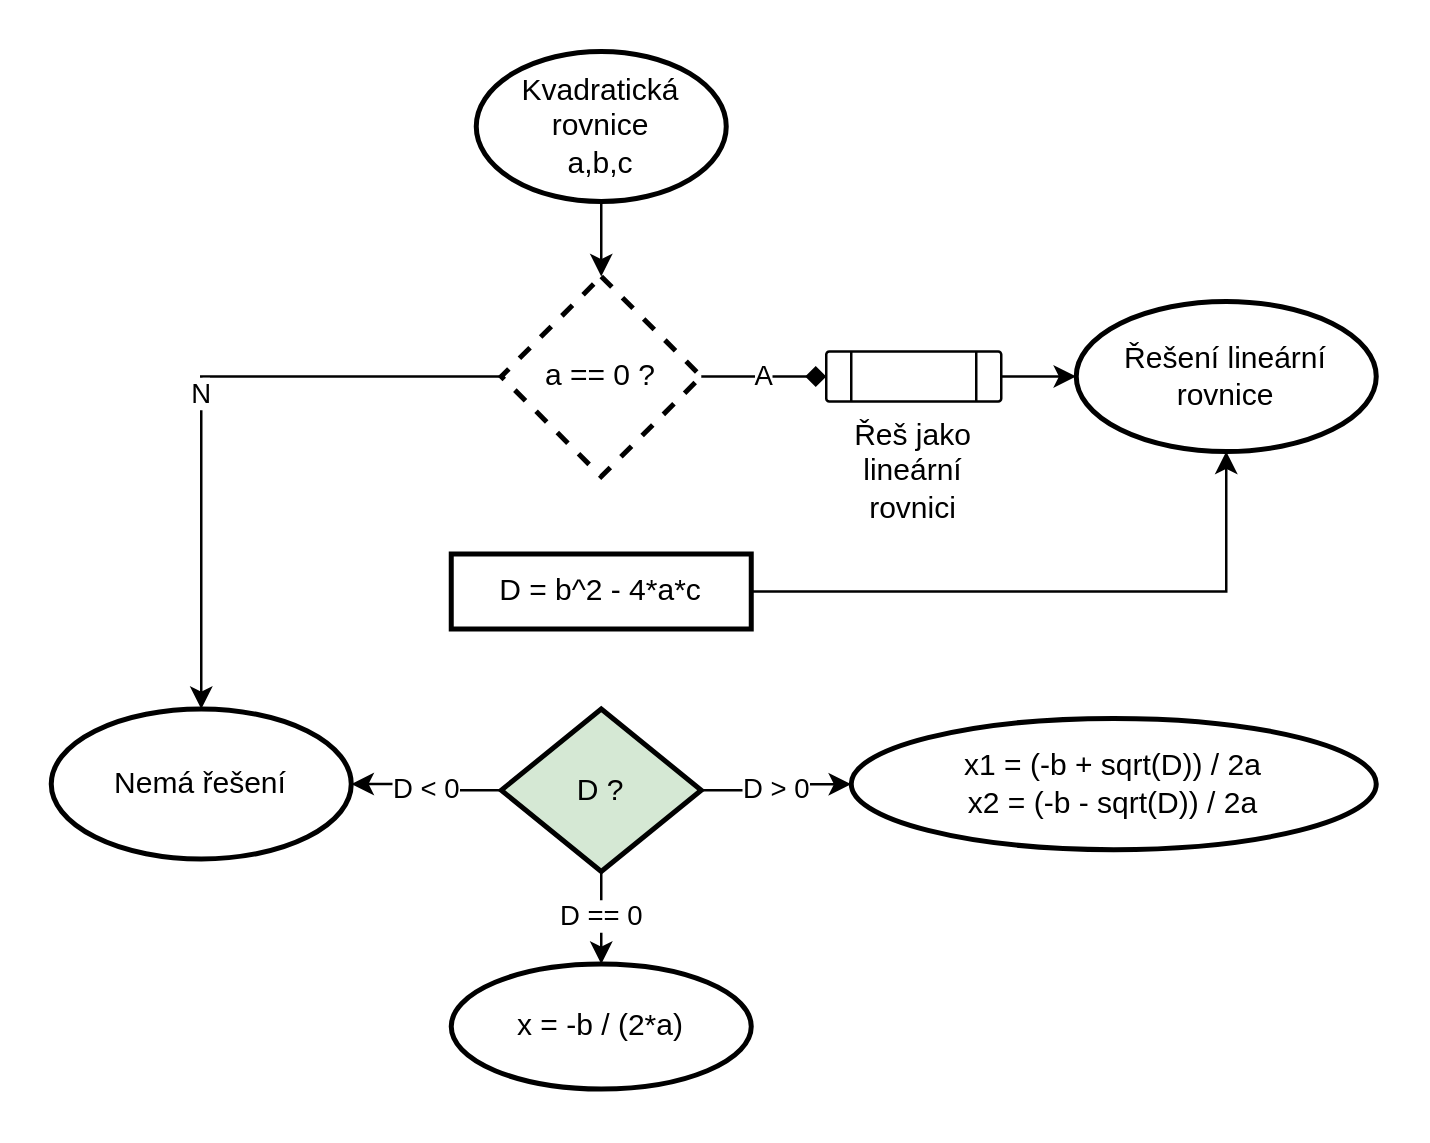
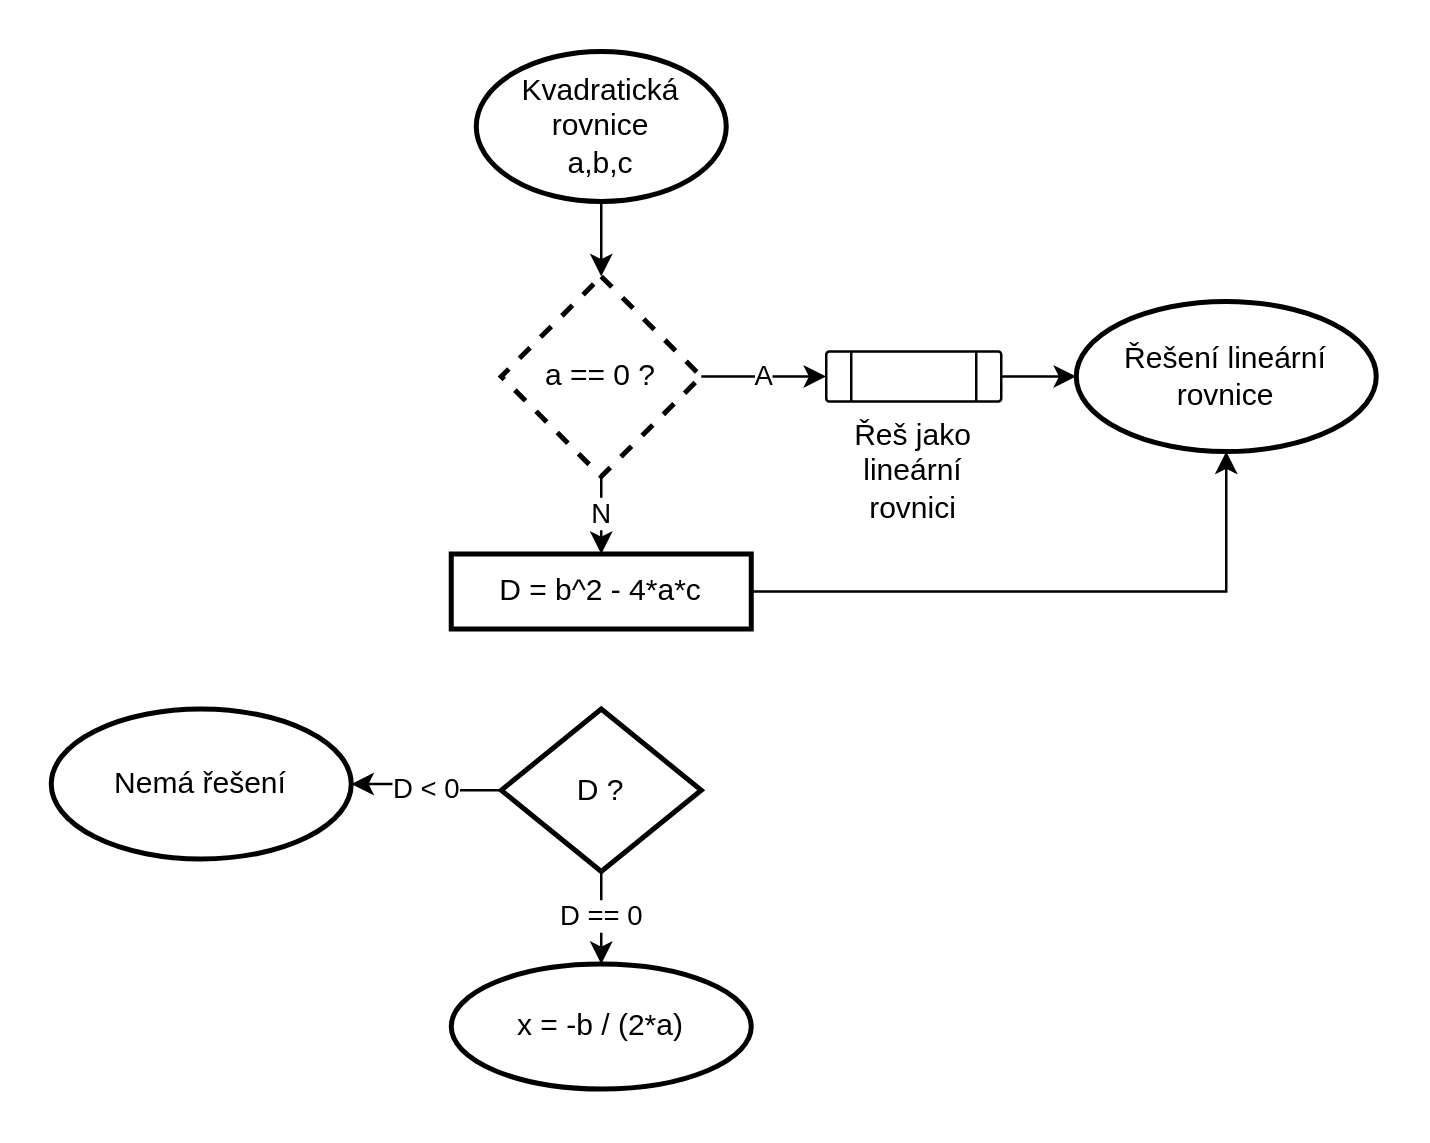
(349, 376) -> (601, 507)
(806, 376) -> (807, 376)
(1114, 784) -> none
(601, 790) -> (601, 790)
(732, 790) -> none
